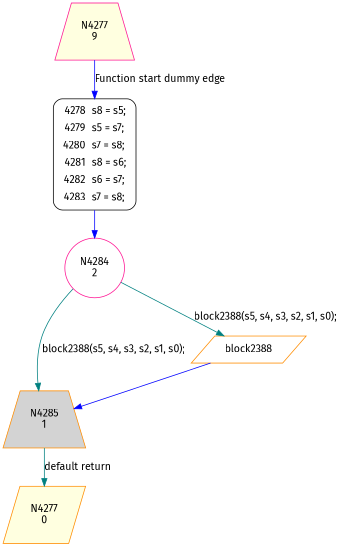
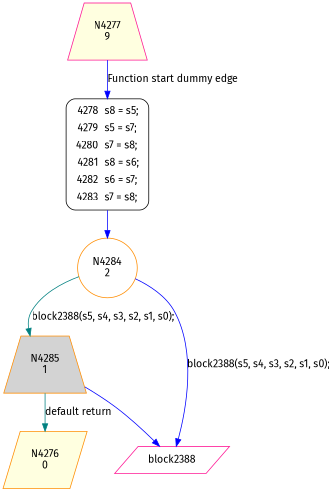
(95, 268) -> (107, 268)
(169, 307) -> (186, 349)
(249, 350) -> (172, 460)
(146, 385) -> (121, 411)
(44, 515) -> (45, 460)
